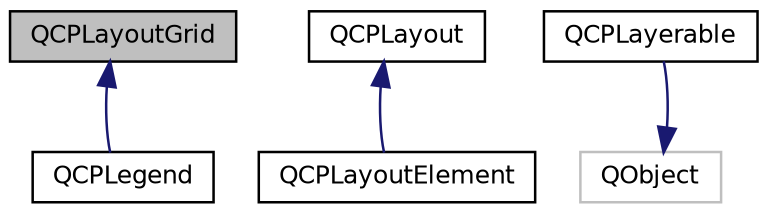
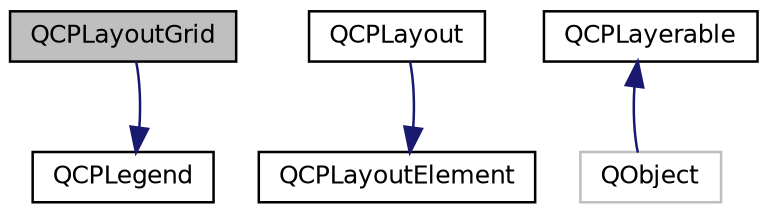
(667, 94) -> (634, 120)
(106, 120) -> (140, 94)
(380, 120) -> (414, 94)
